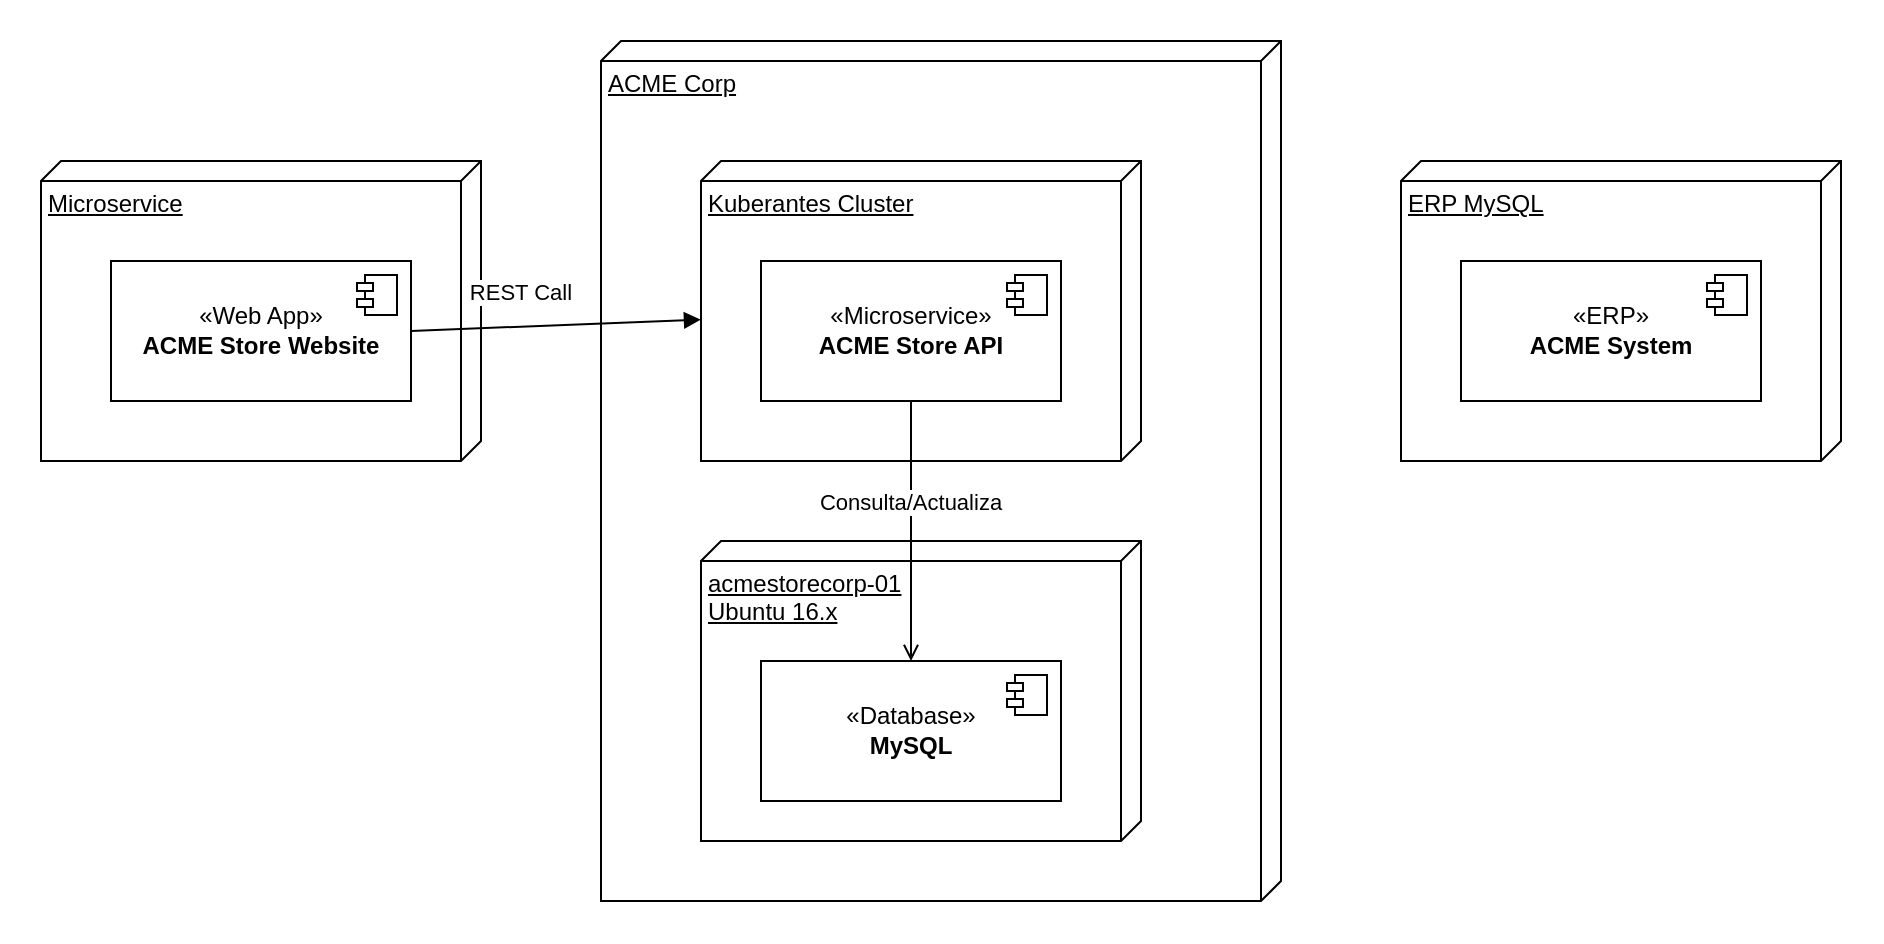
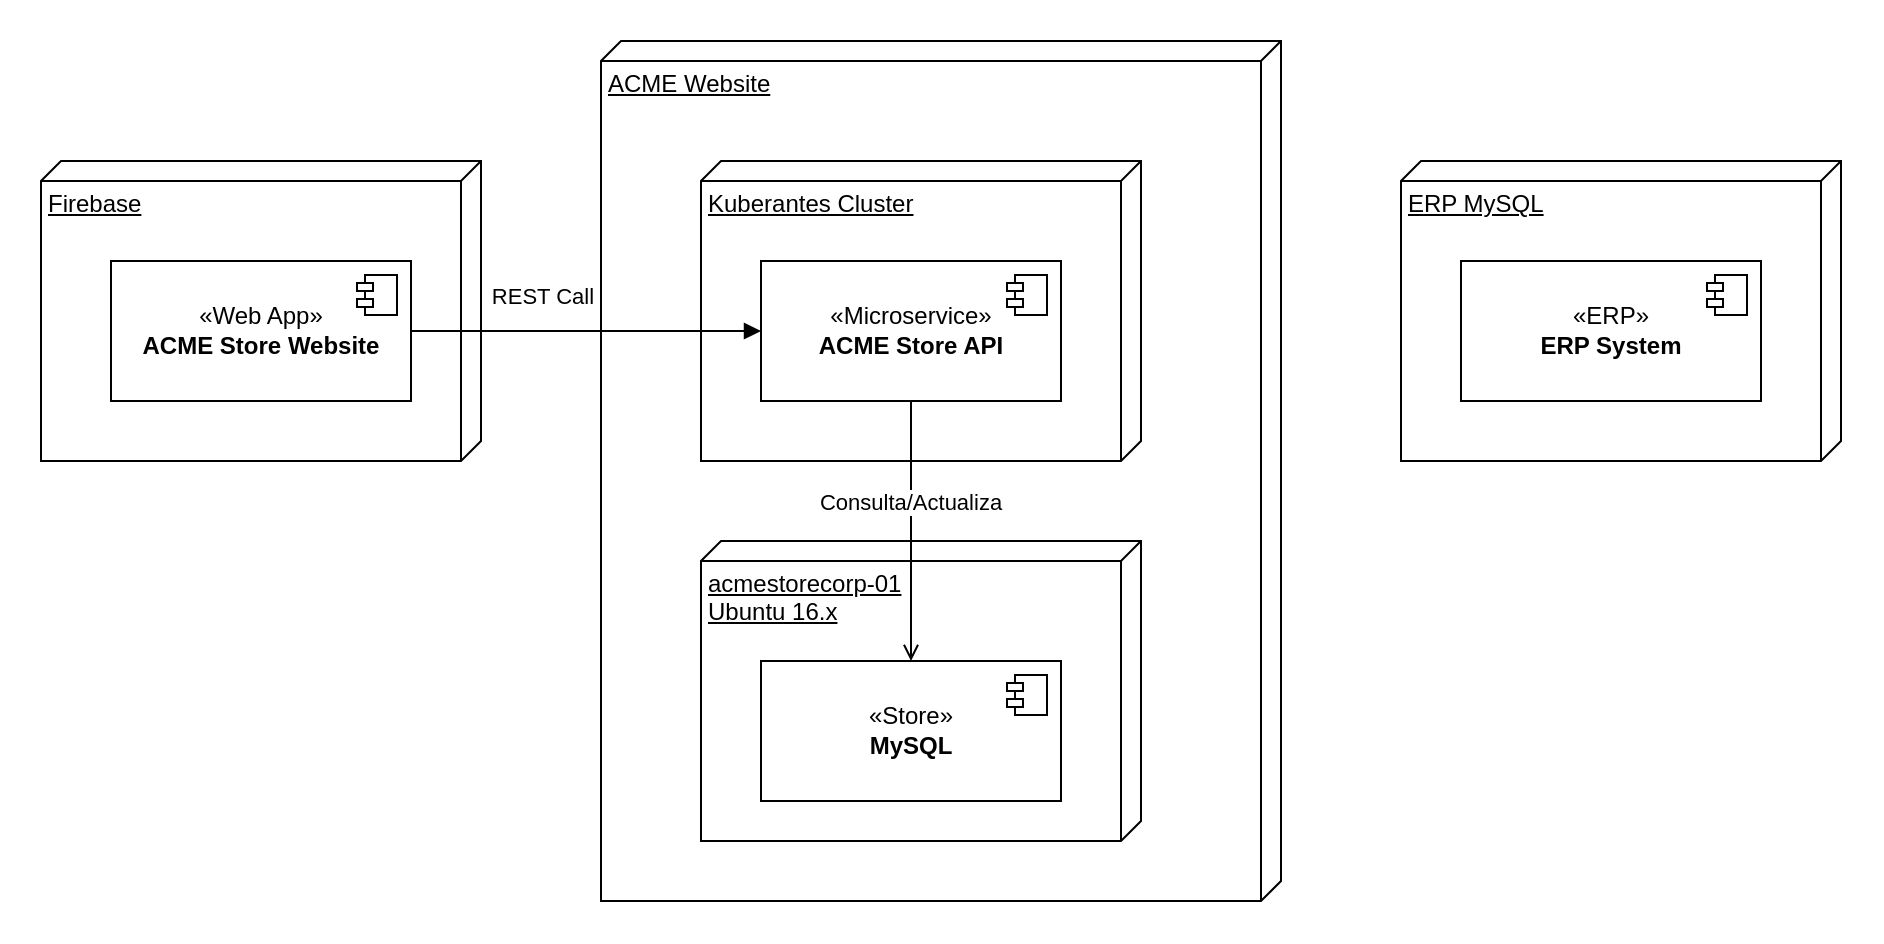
(666, 85) -> (683, 85)
(123, 205) -> (100, 205)
(552, 325) -> (582, 331)
(1612, 331) -> (1612, 331)
(912, 731) -> (912, 731)
